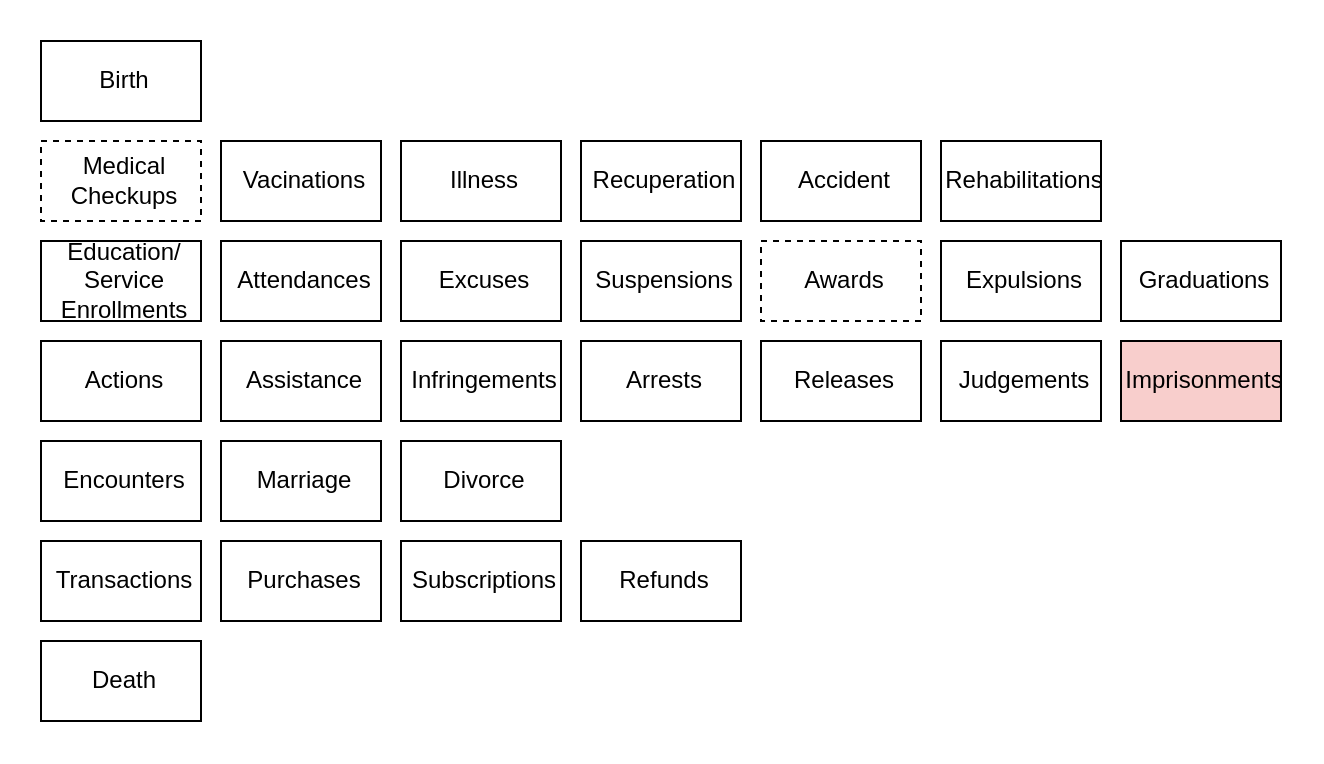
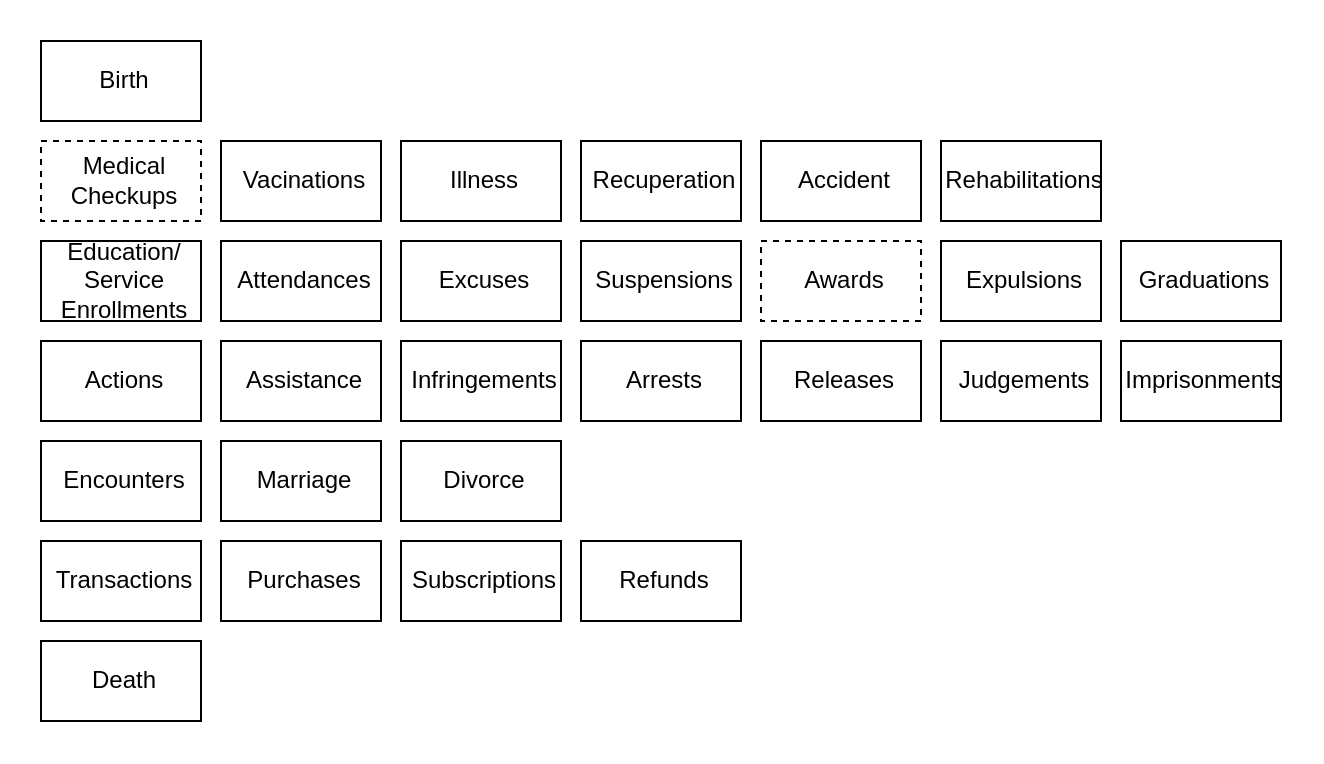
(1201, 381) -> (1201, 381)
